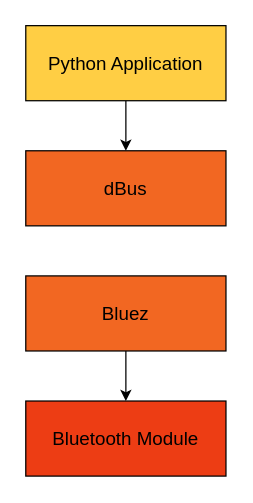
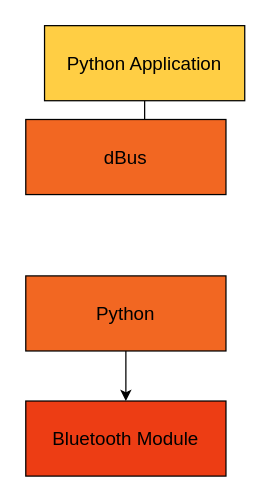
(126, 63) -> (144, 63)
(126, 188) -> (126, 157)
(126, 313) -> (126, 313)
